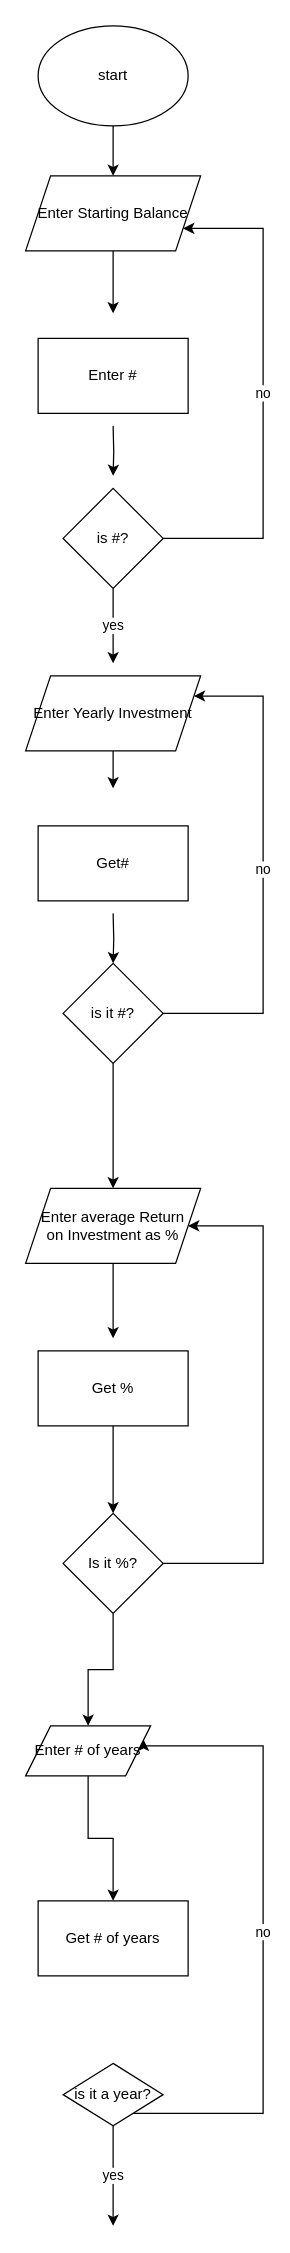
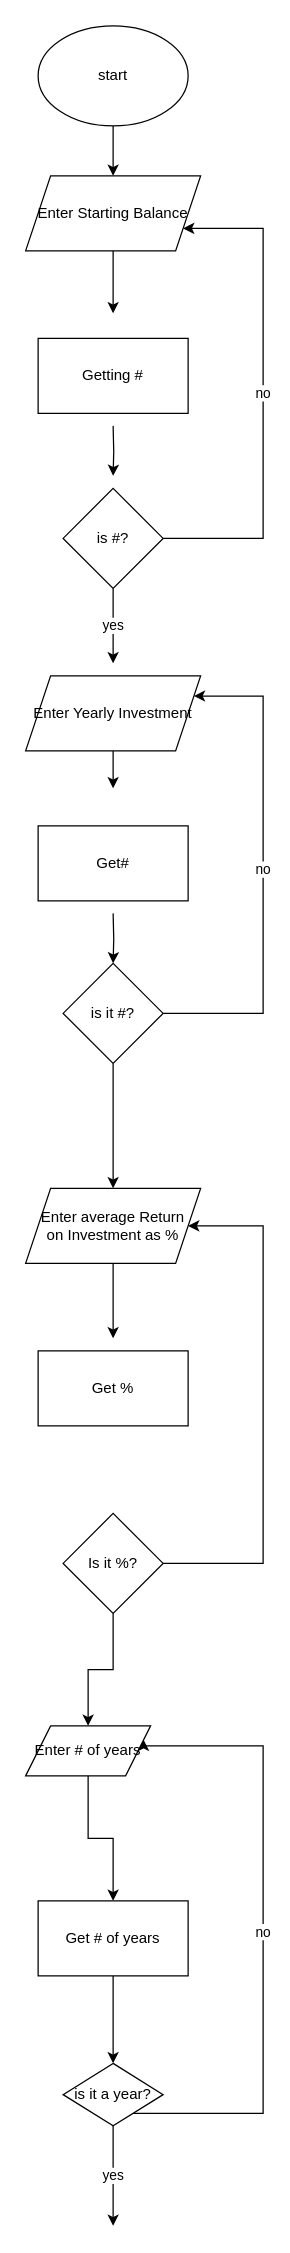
(113, 376) -> (113, 376)
(113, 1465) -> none
none -> (113, 2015)
